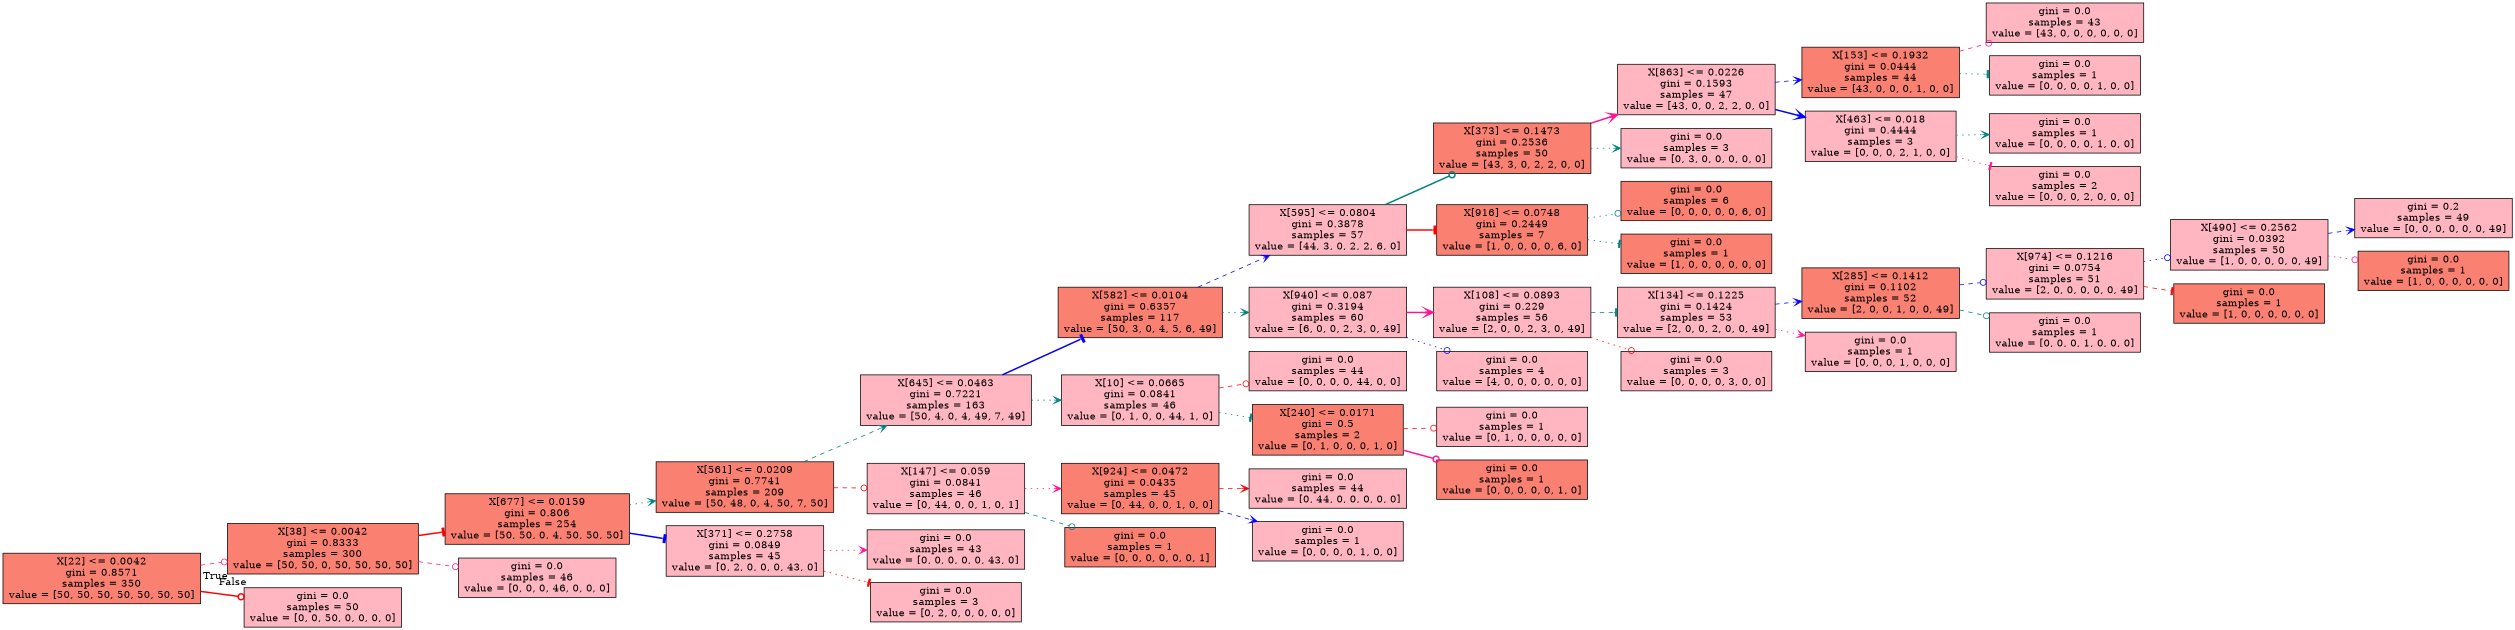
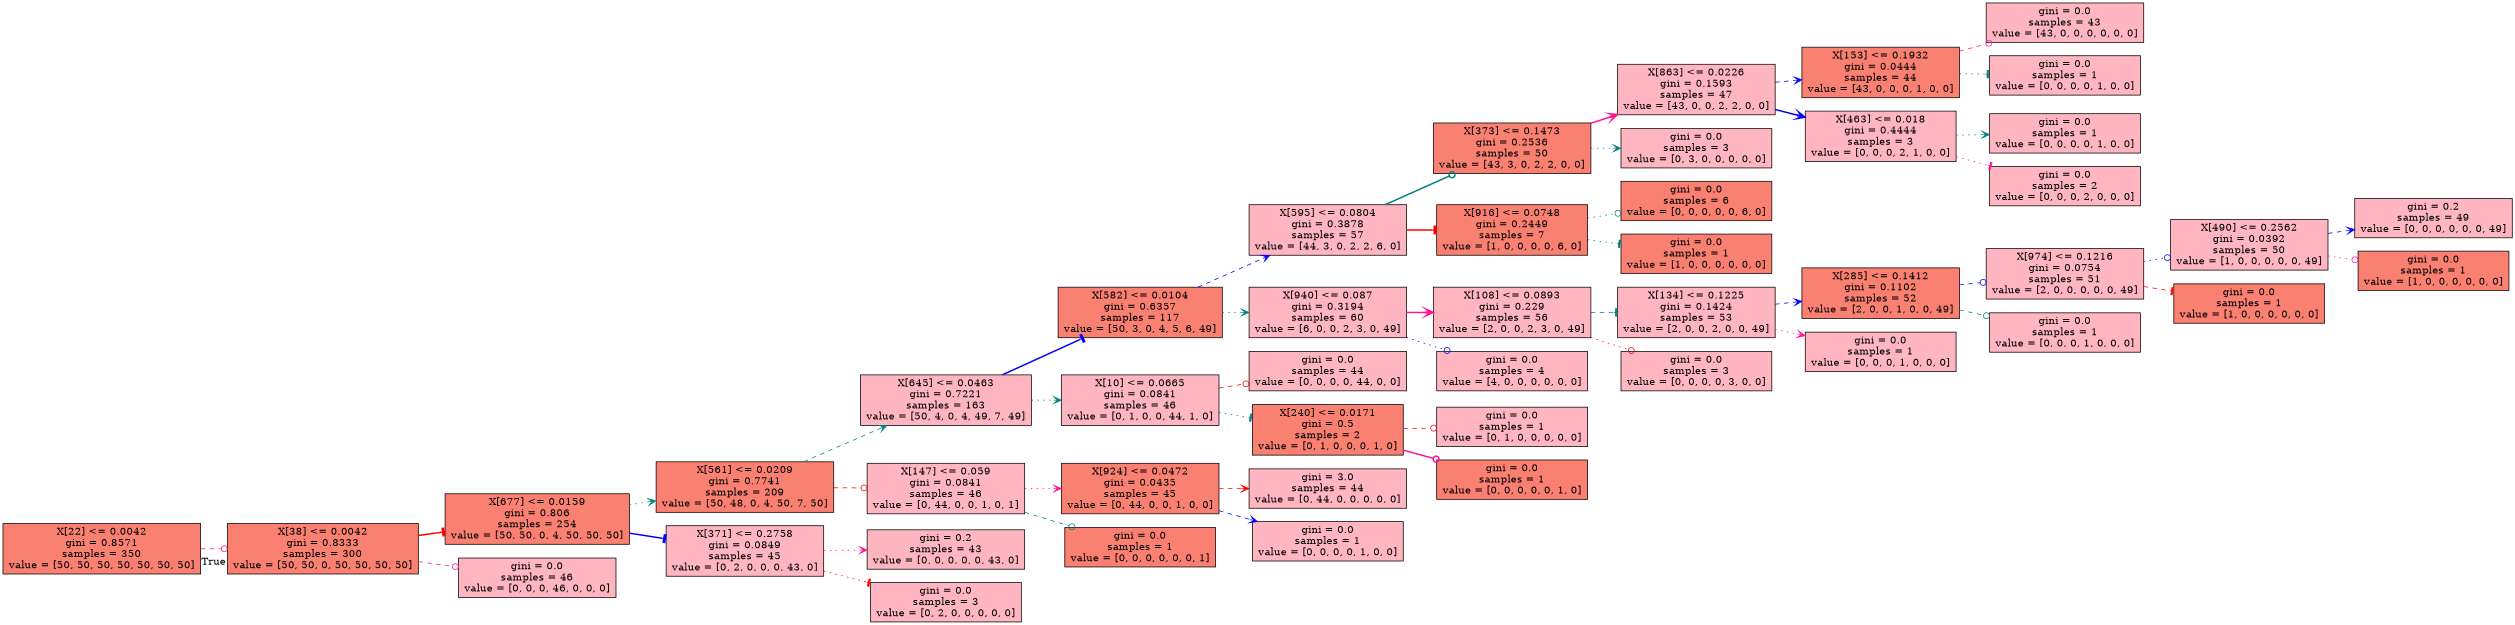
(1328, 489) -> (1328, 489)
(946, 549) -> (946, 549)
(323, 607) -> none
